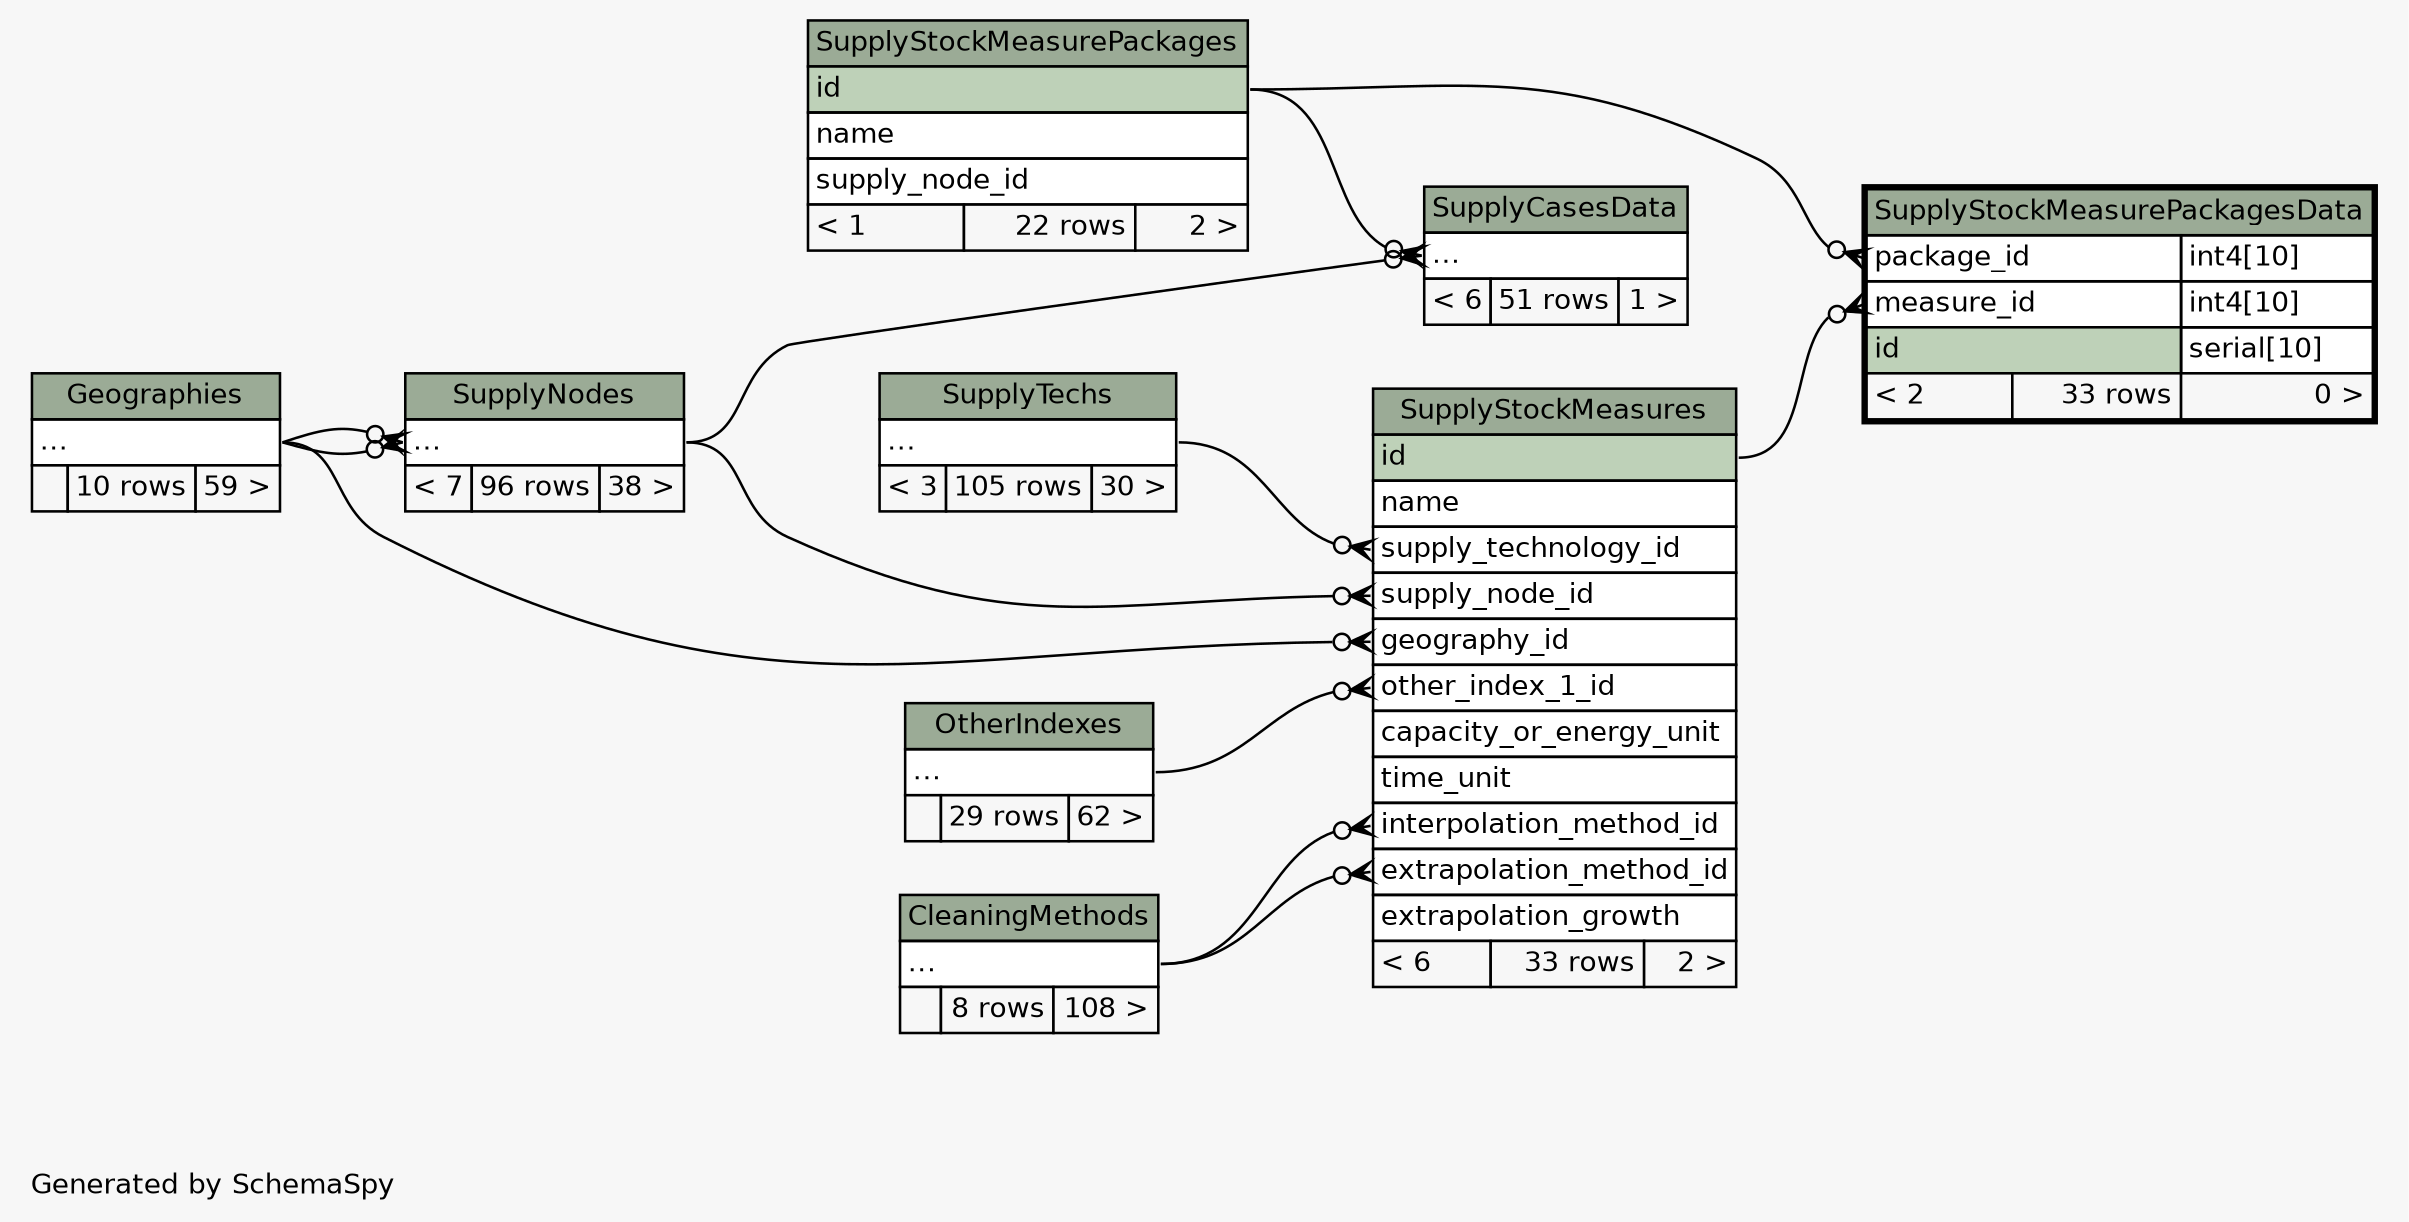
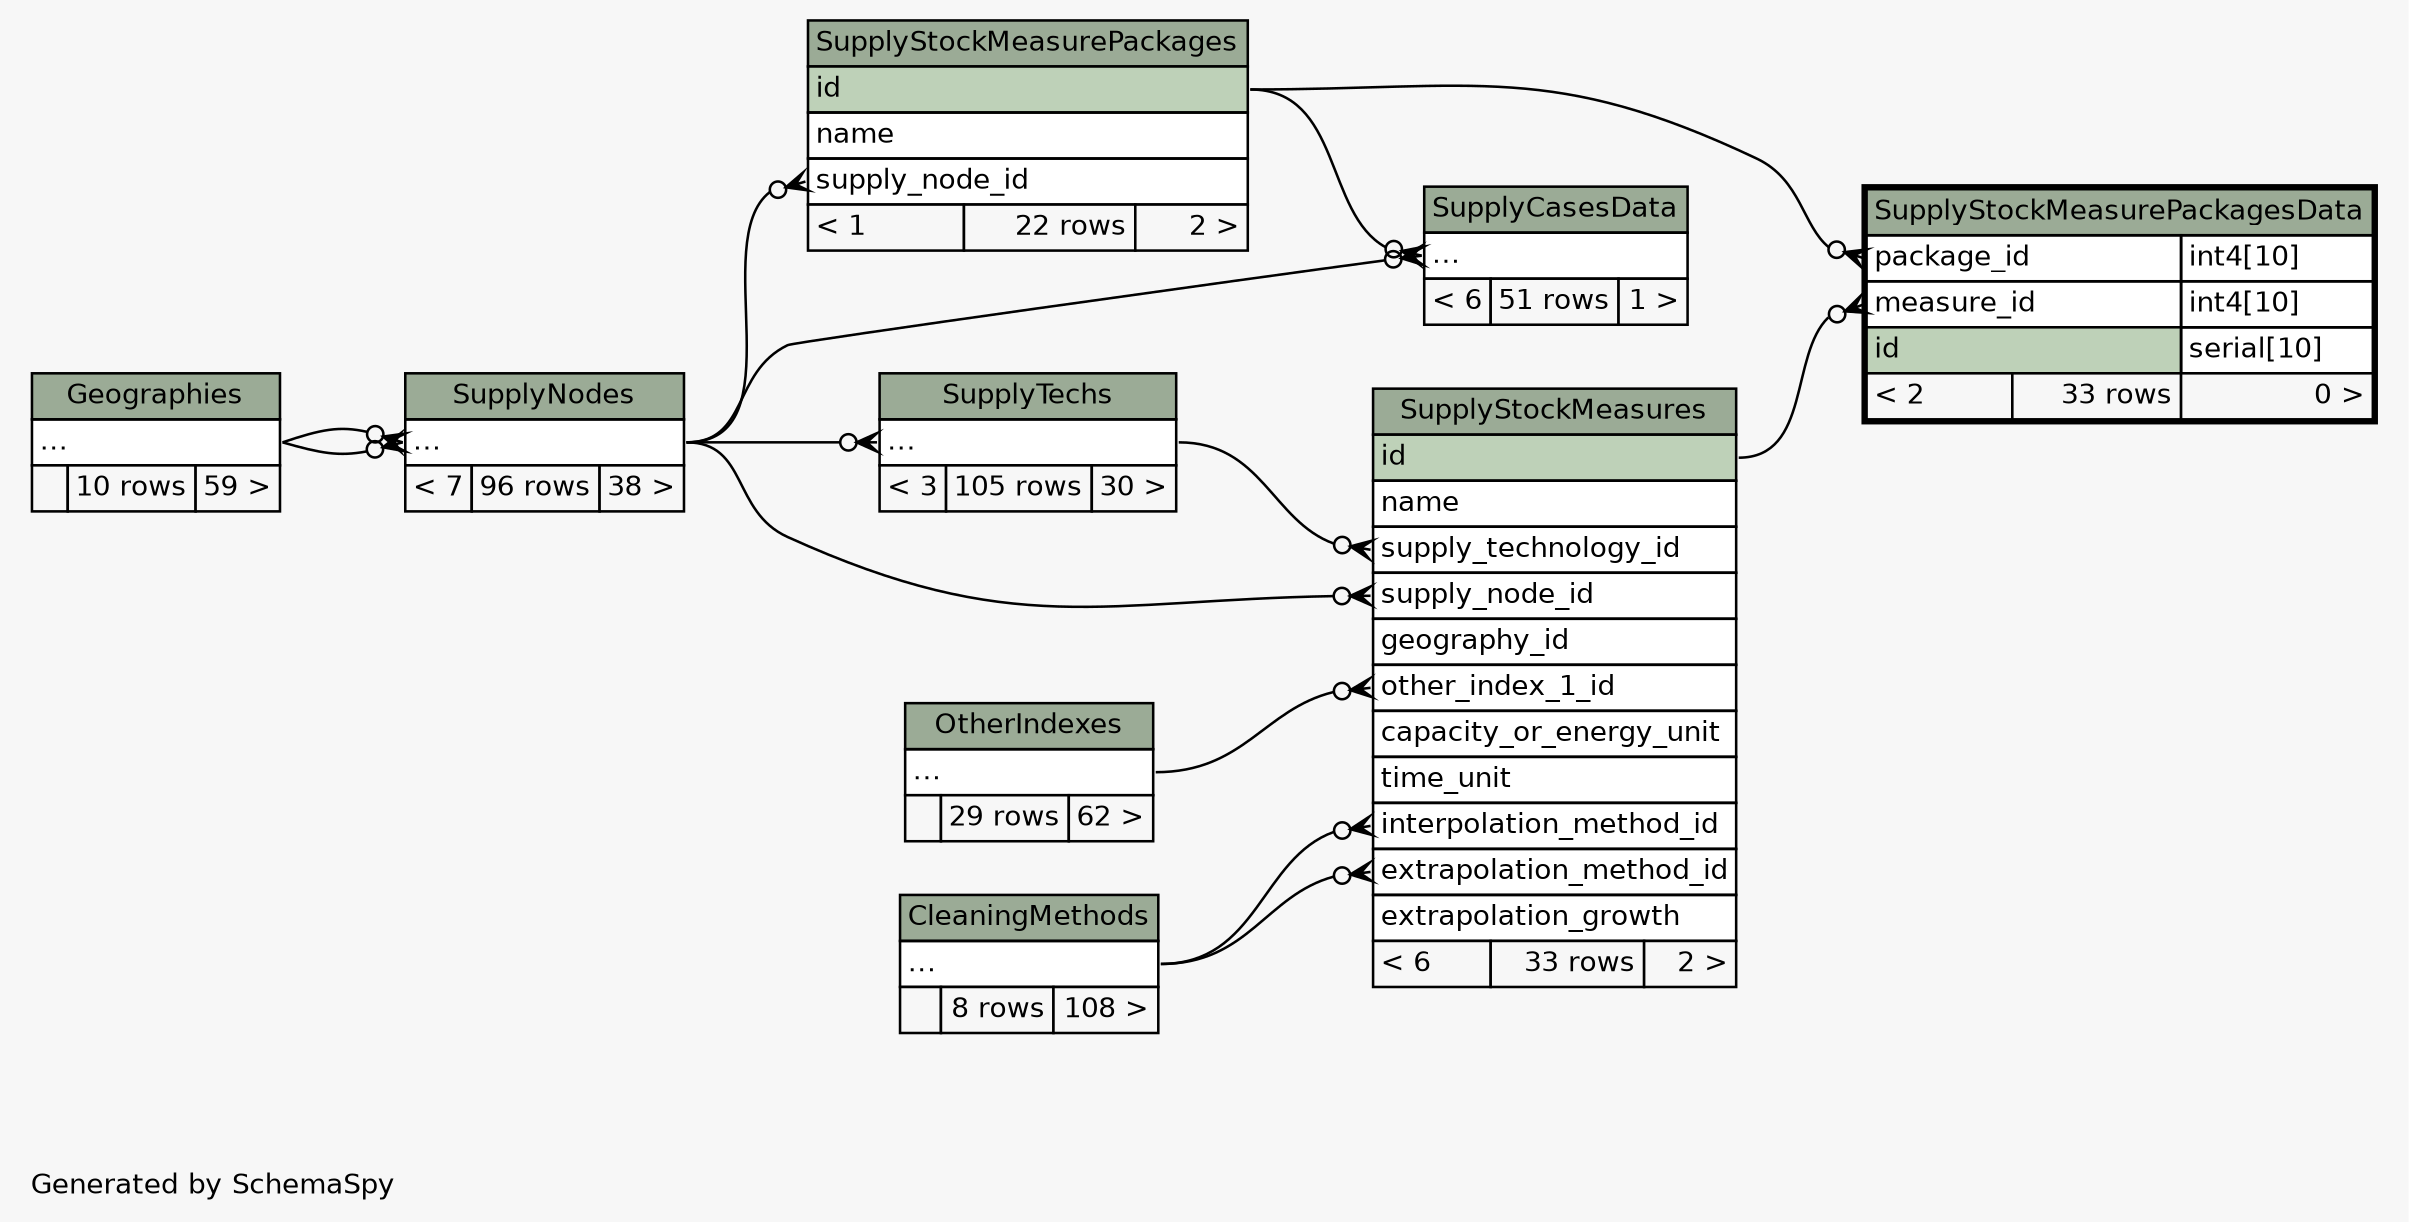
none -> (747, 331)
none -> (763, 442)
(775, 659) -> none
